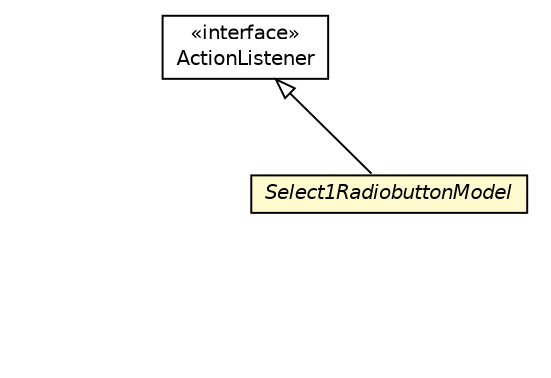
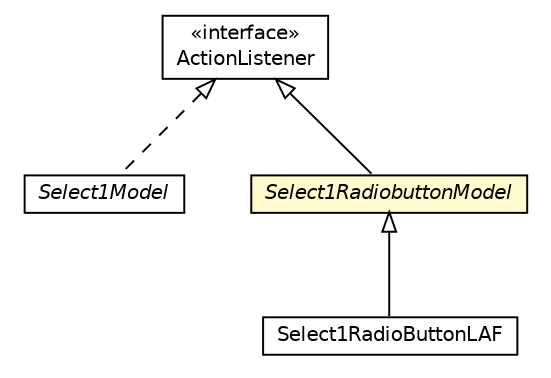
none -> (103, 193)
none -> (389, 335)
